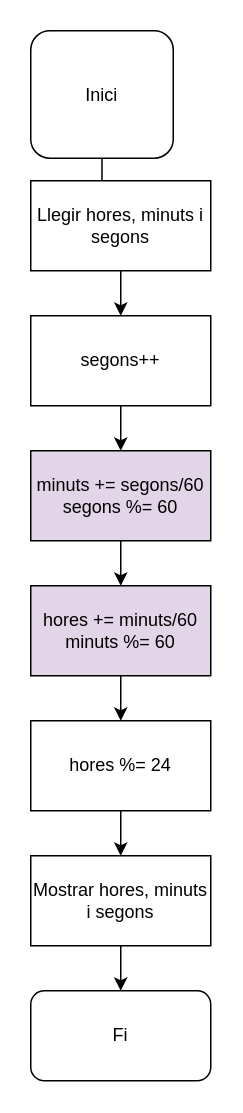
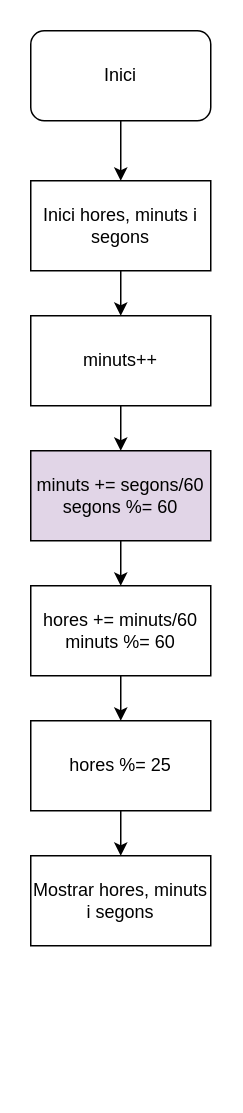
(102, 95) -> (121, 76)
(121, 226) -> (121, 226)
(121, 361) -> (121, 361)
(121, 631) -> (121, 631)
(121, 766) -> (121, 766)
(121, 974) -> none
(121, 1036) -> none
